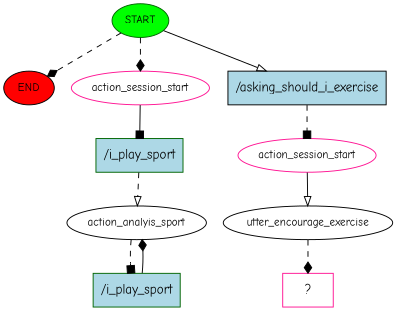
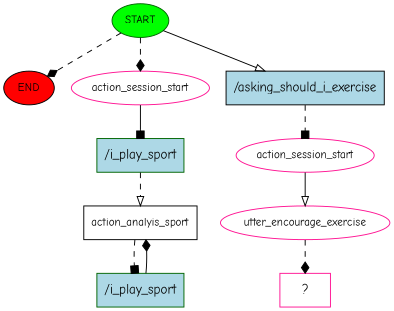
(137, 223) -> (140, 223)
(308, 223) -> (305, 223)
